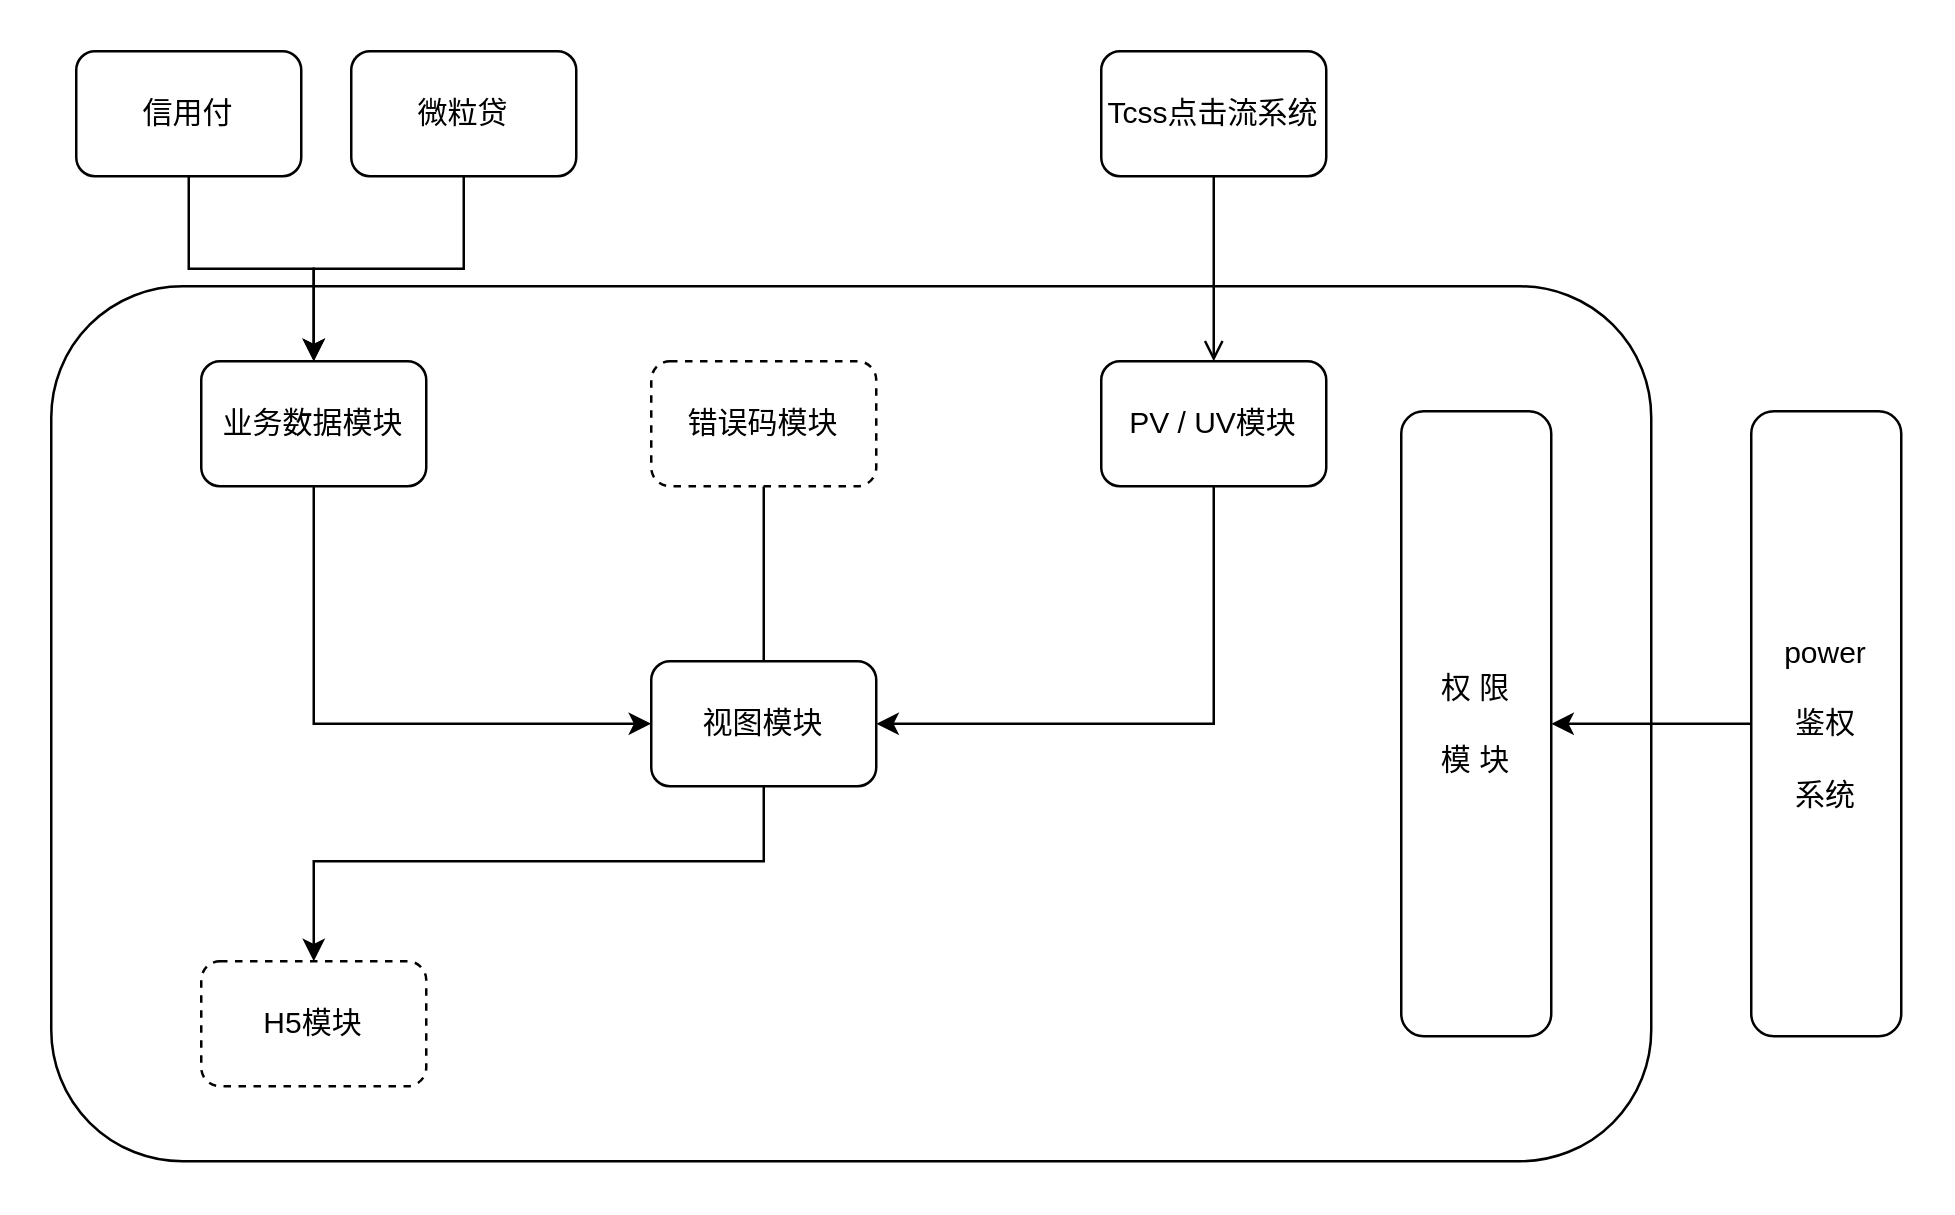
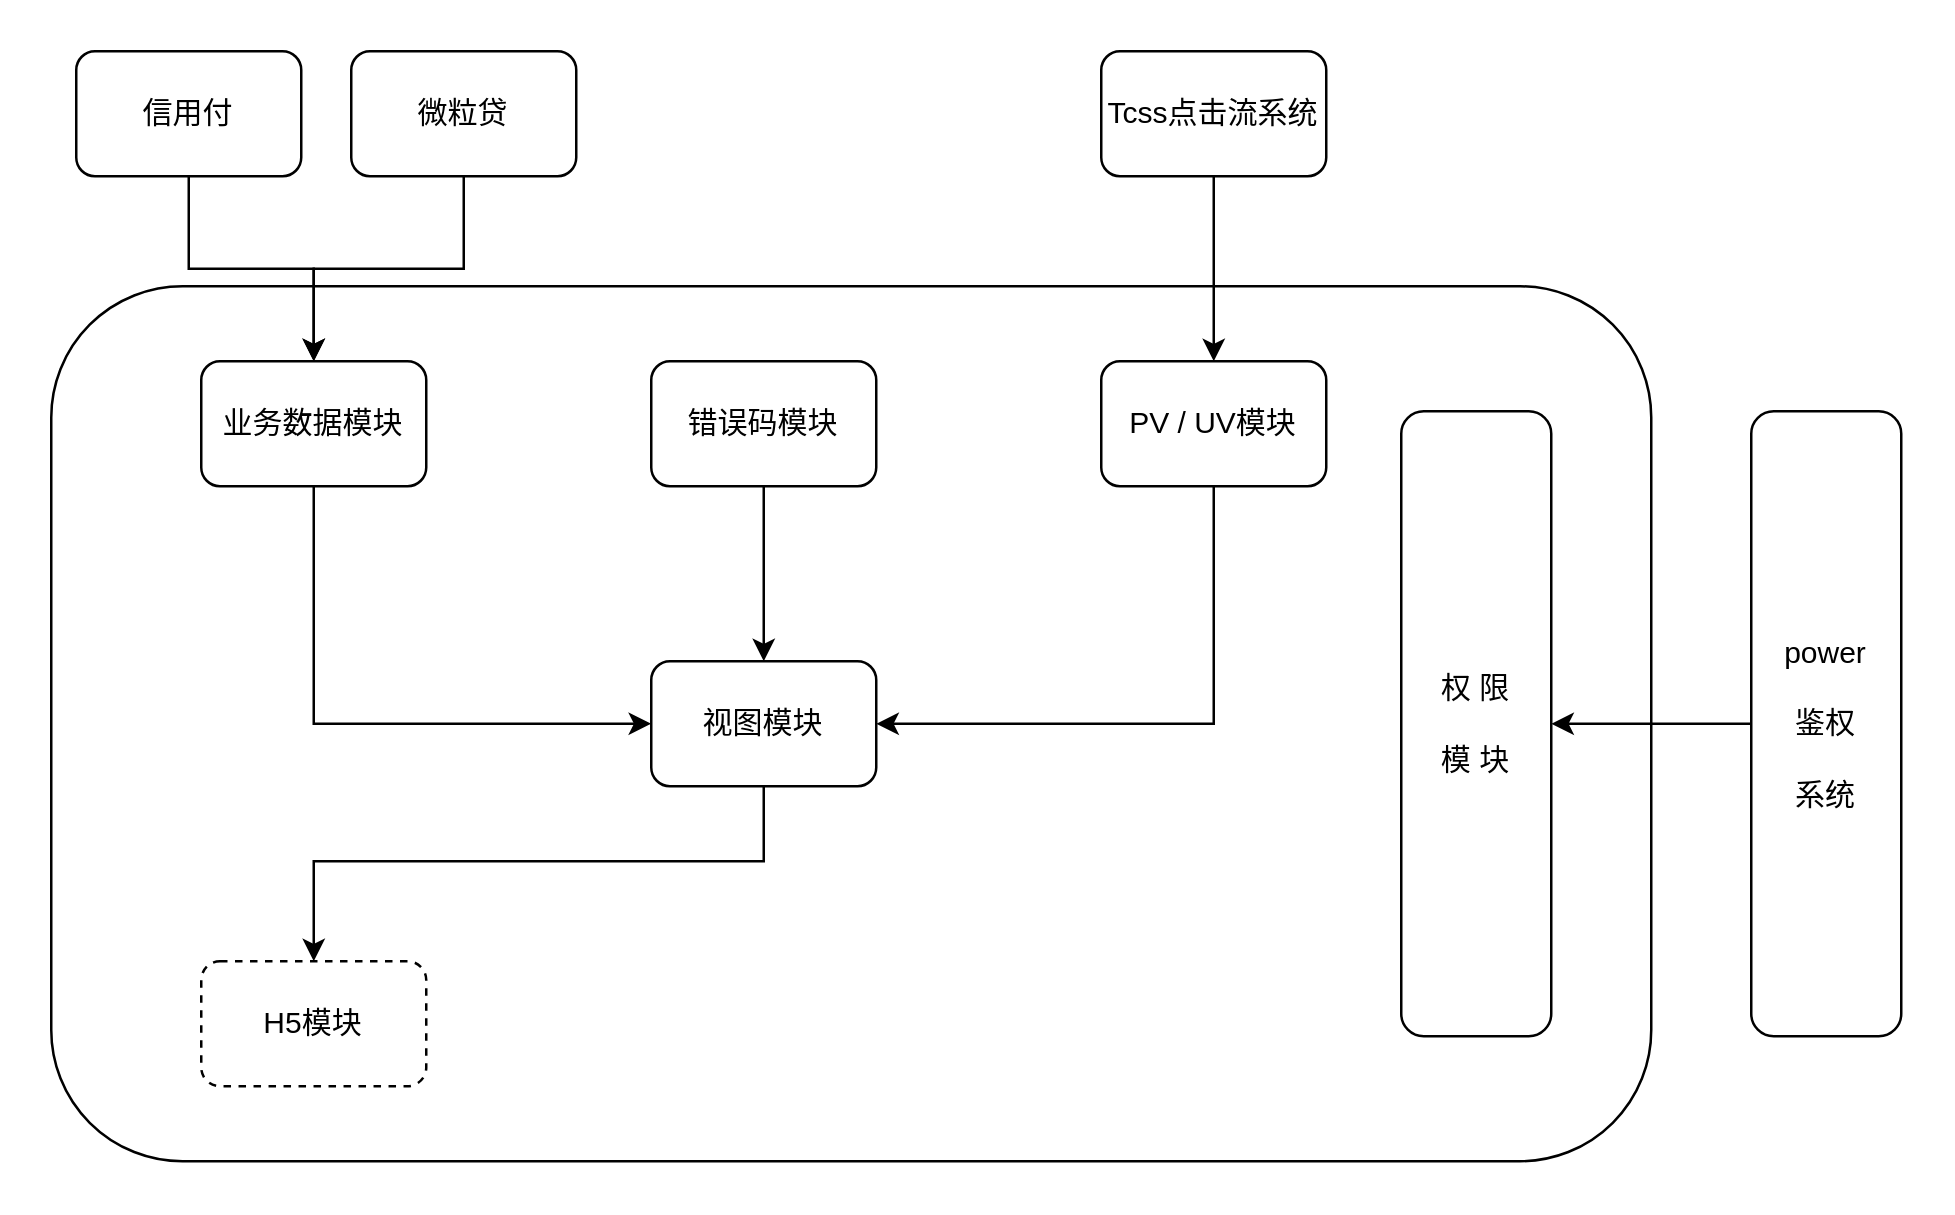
(1214, 347) -> (1214, 343)
(764, 424) -> (764, 424)
(764, 650) -> (764, 643)
